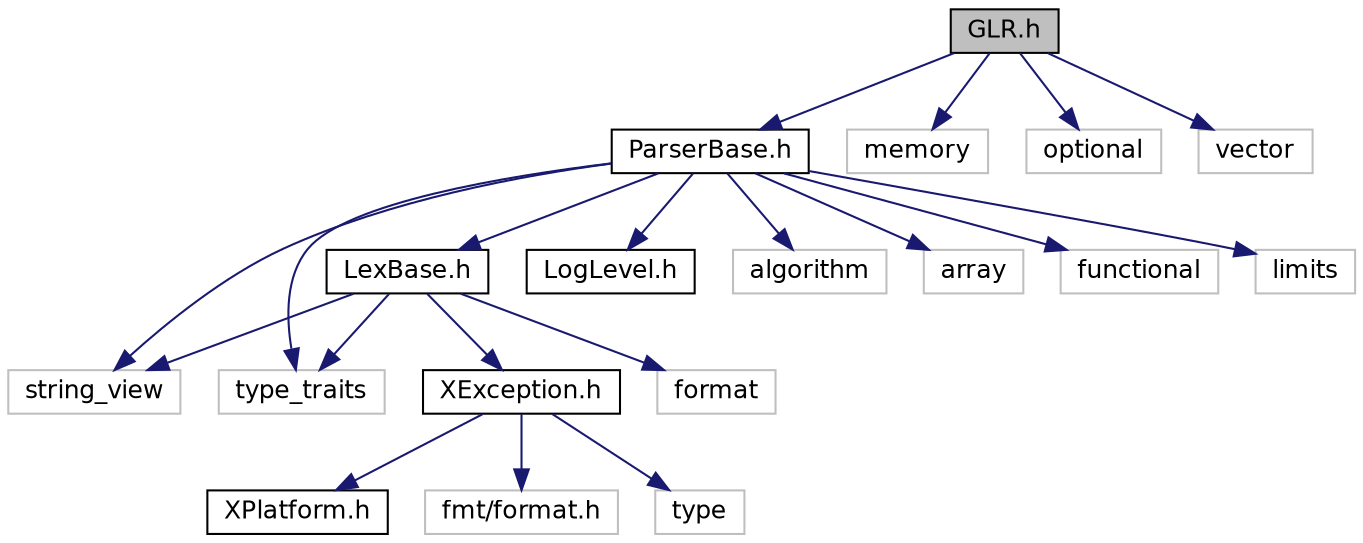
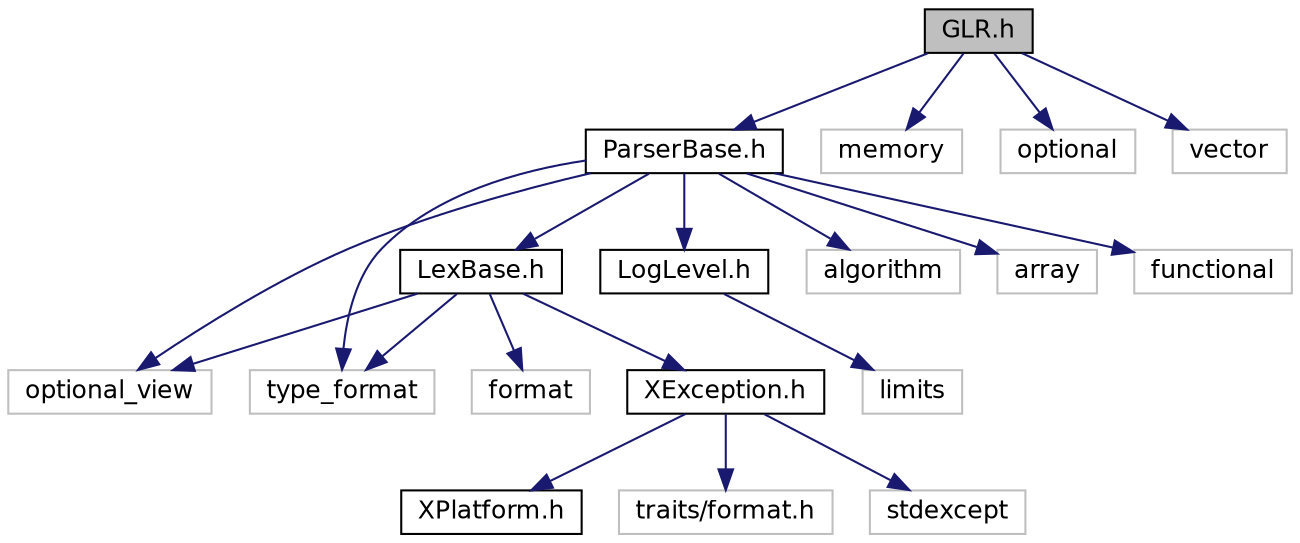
(1022, 209) -> (789, 327)
(94, 392) -> (110, 392)
(302, 392) -> (342, 392)
(522, 512) -> (726, 512)
(700, 512) -> (948, 512)
